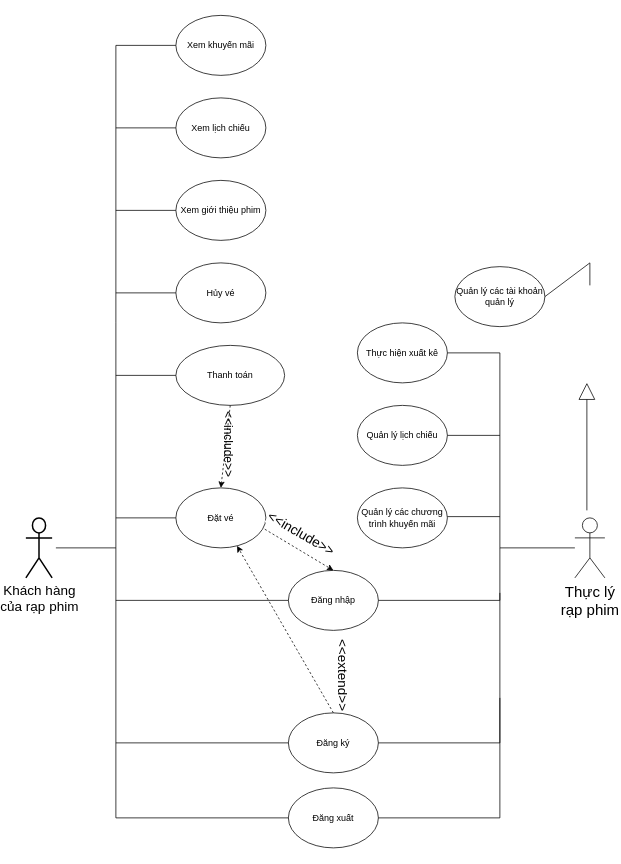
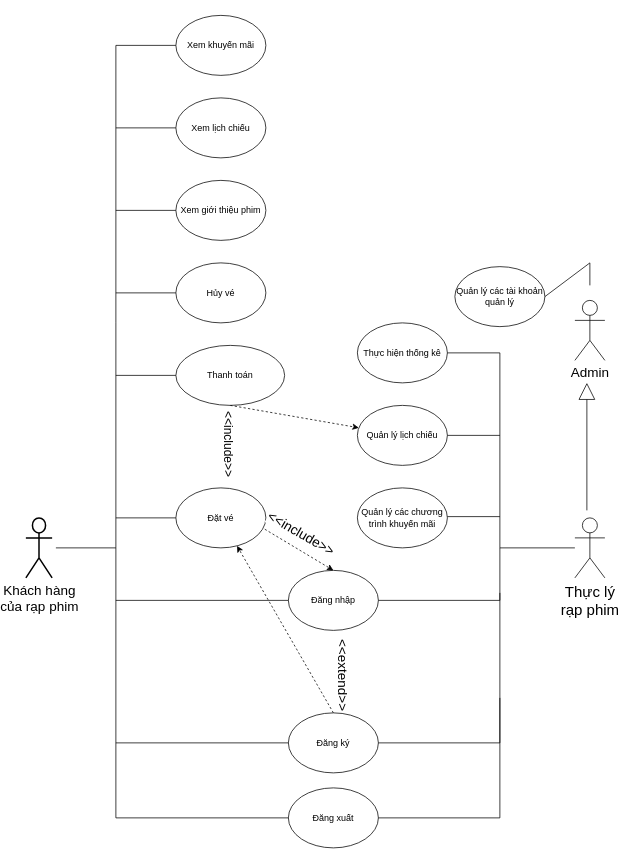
none -> (590, 330)
(402, 353) -> (402, 353)
(224, 458) -> (300, 417)
